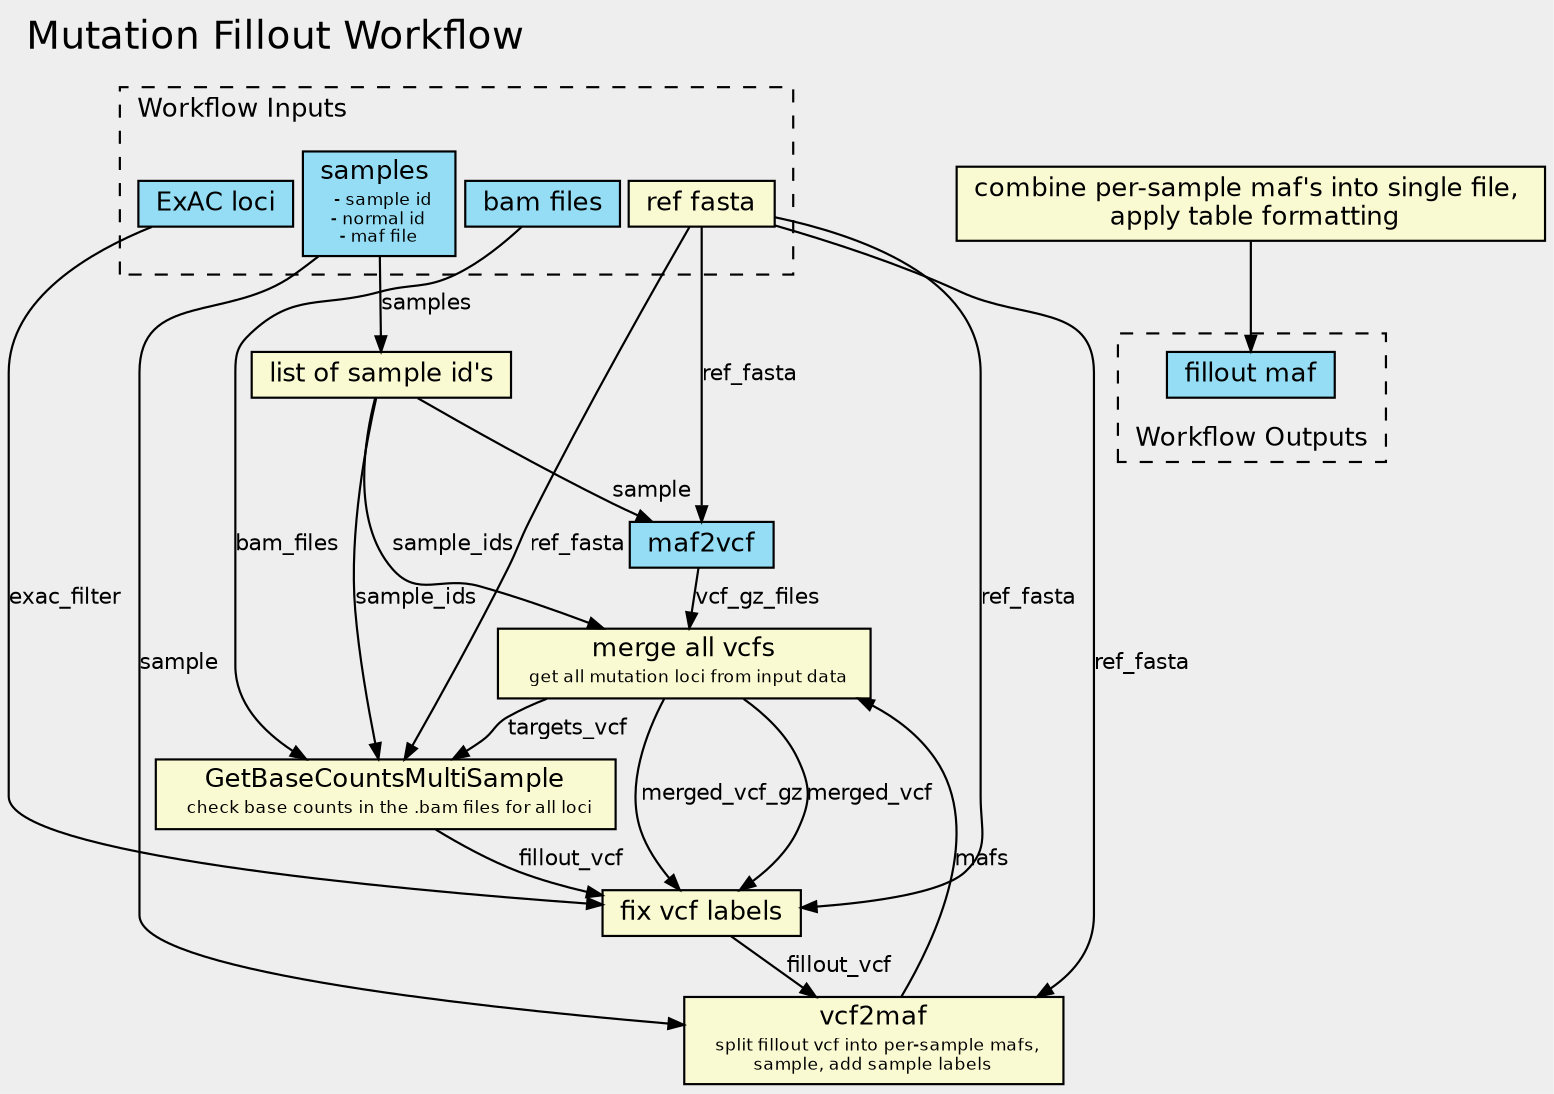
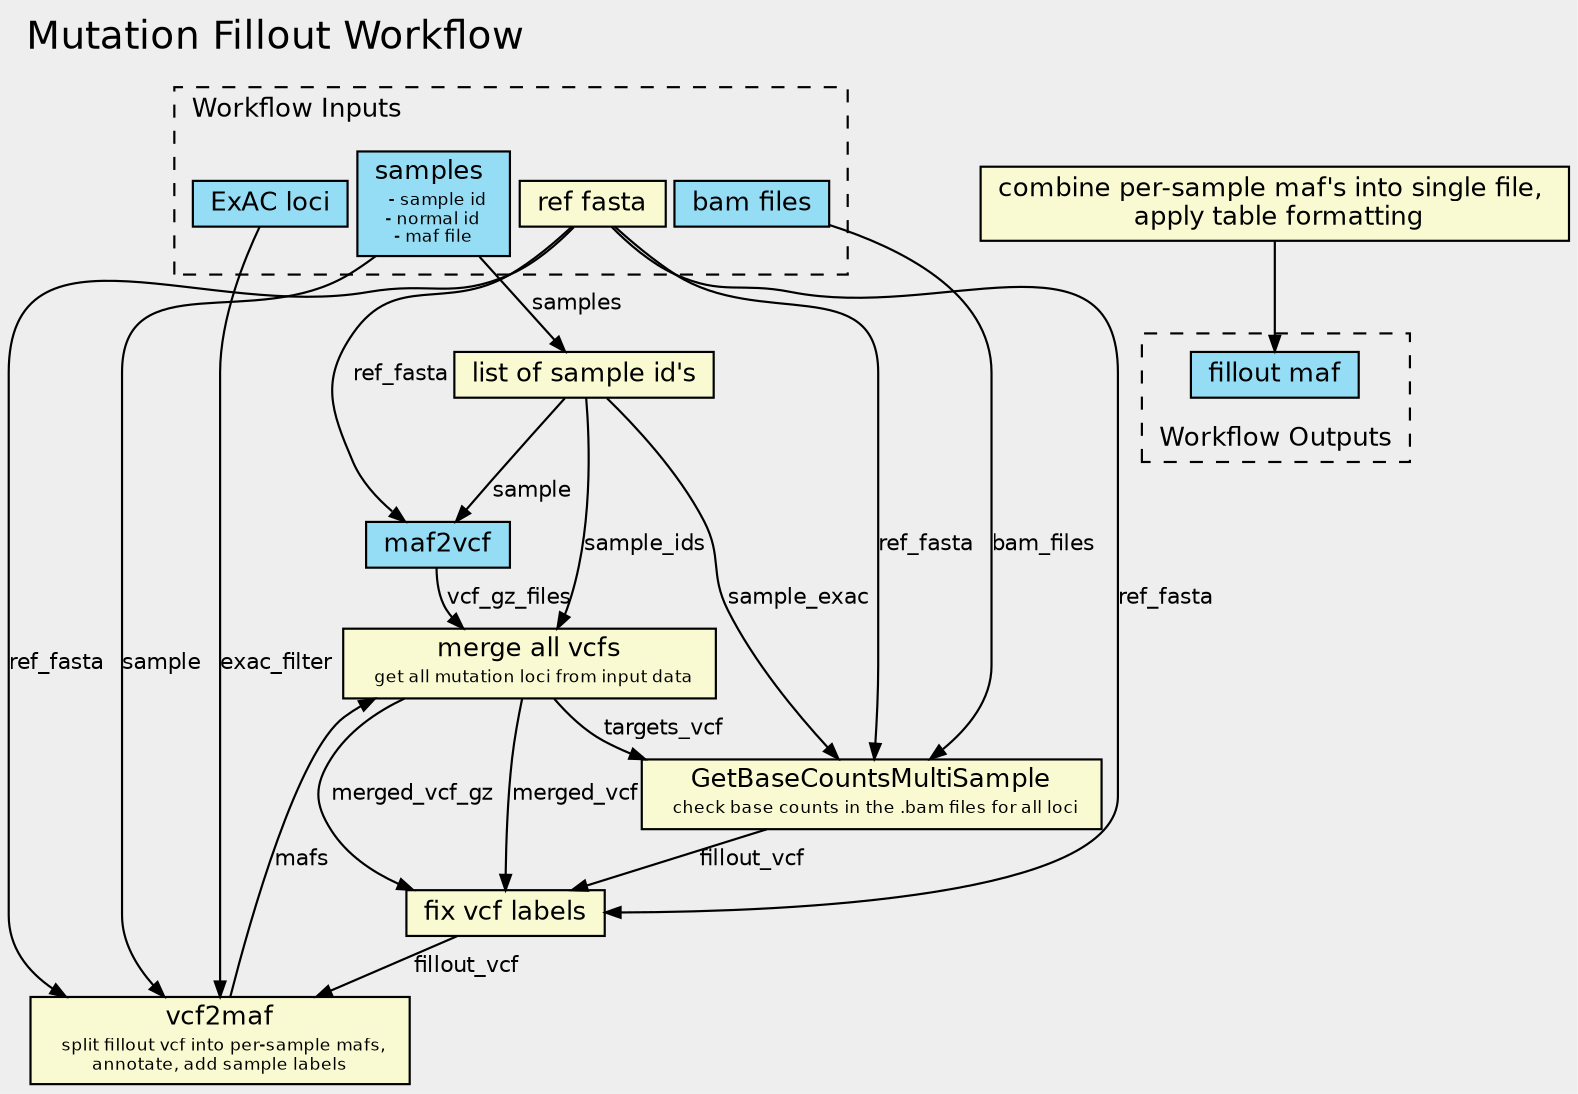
(416, 598) -> (799, 598)
(9, 775) -> (220, 601)
(874, 1065) -> (220, 1065)
